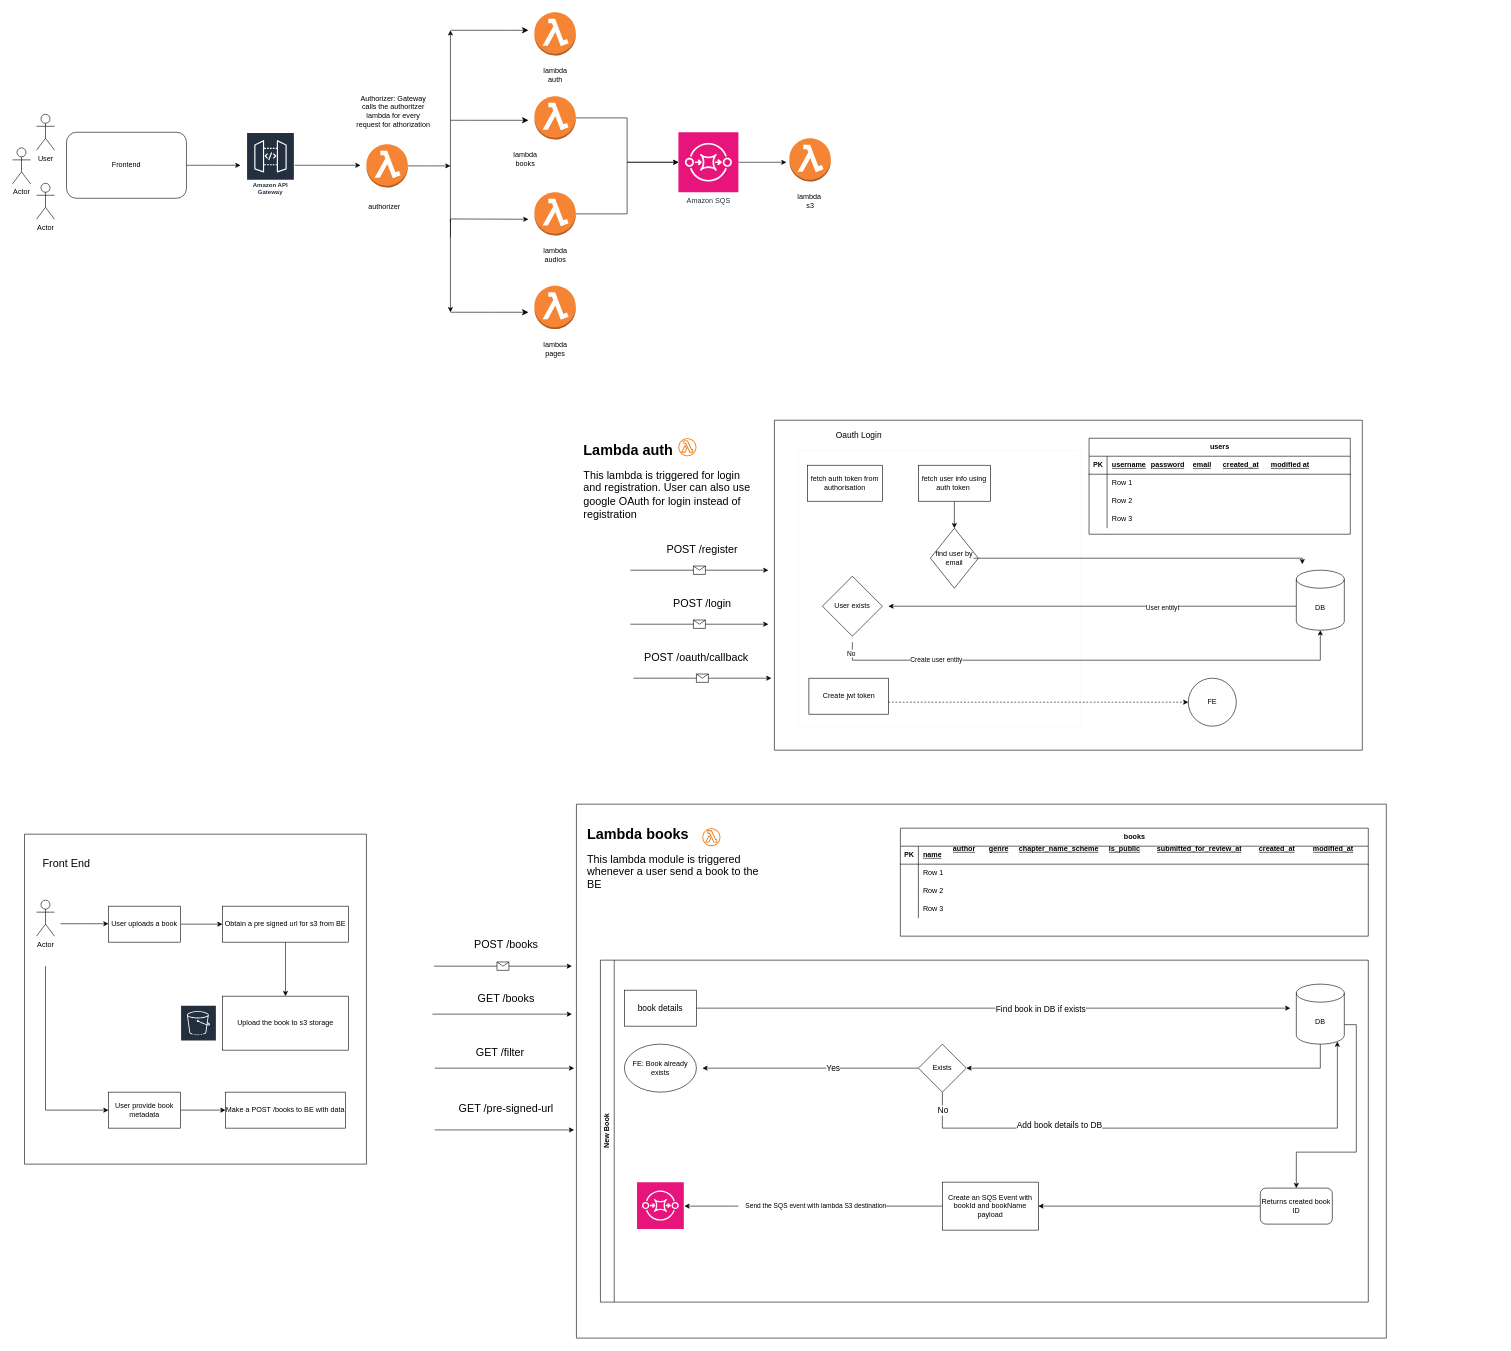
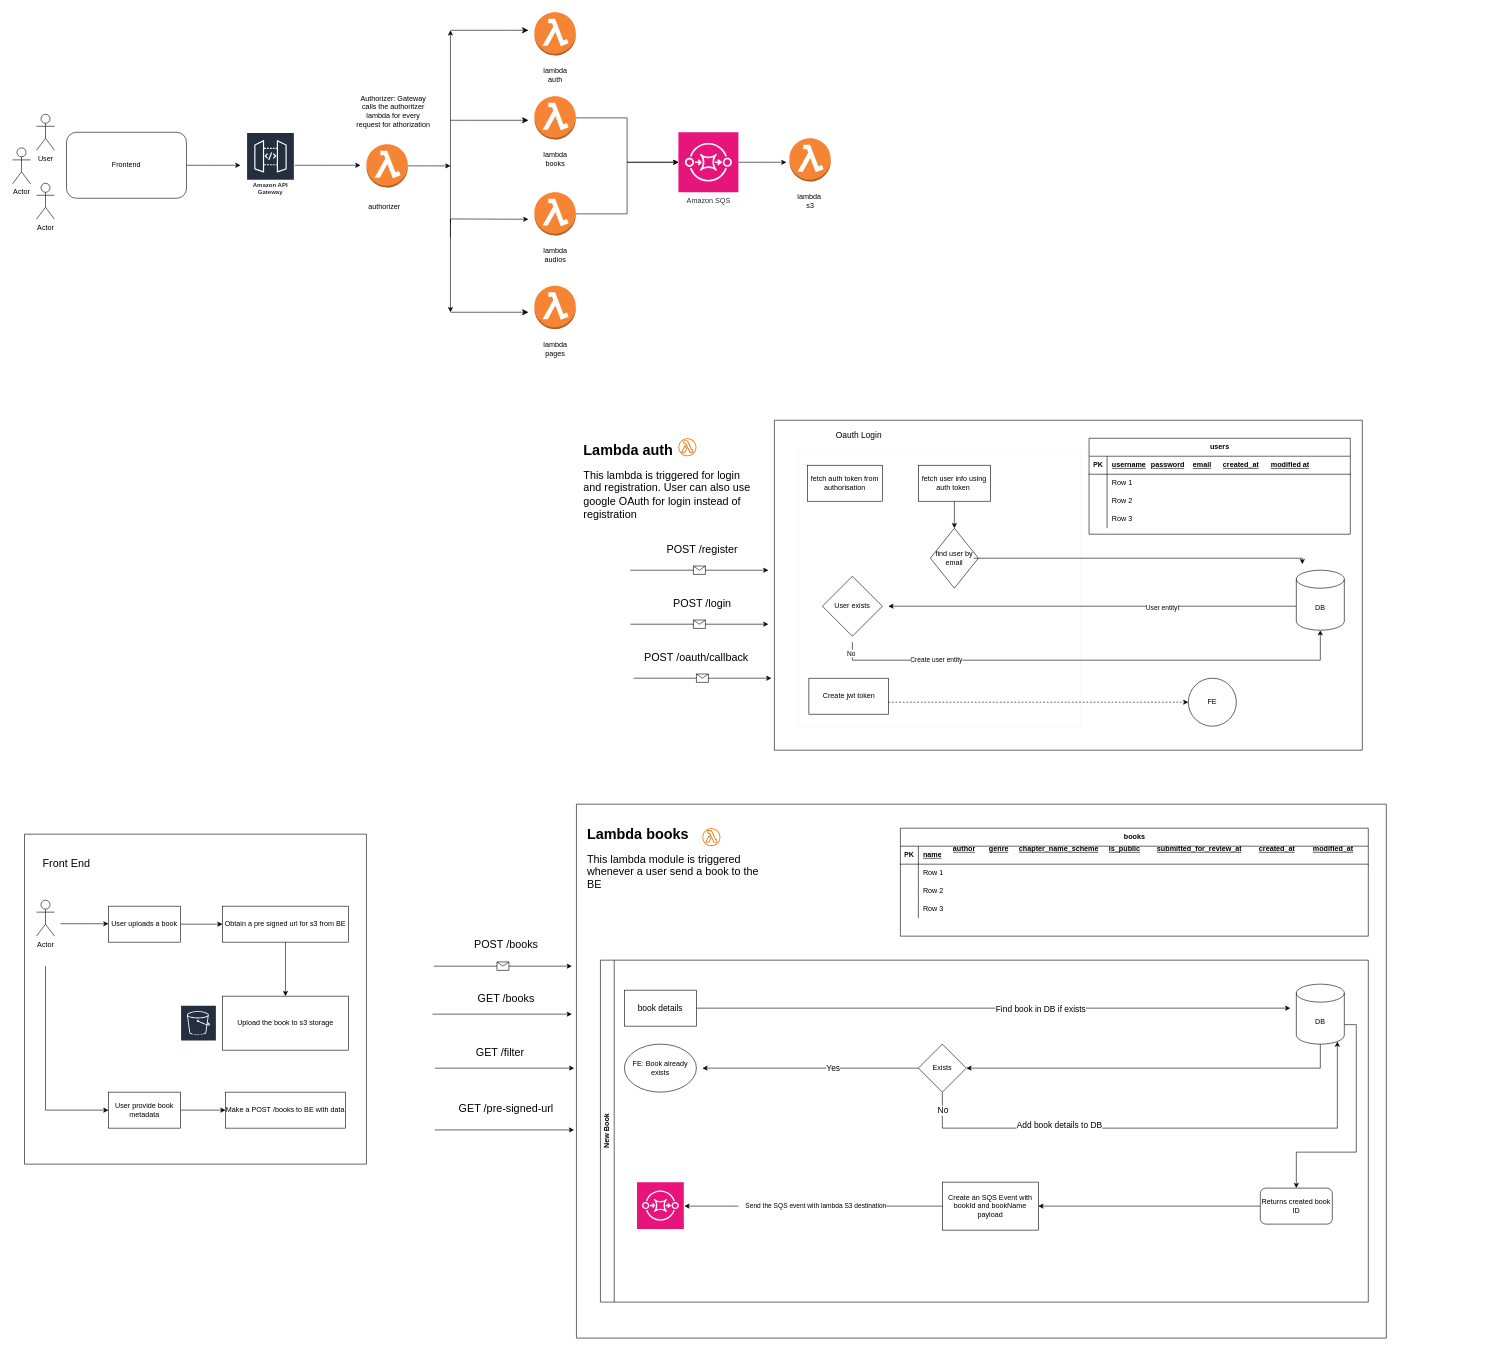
(525, 159) -> (555, 159)
